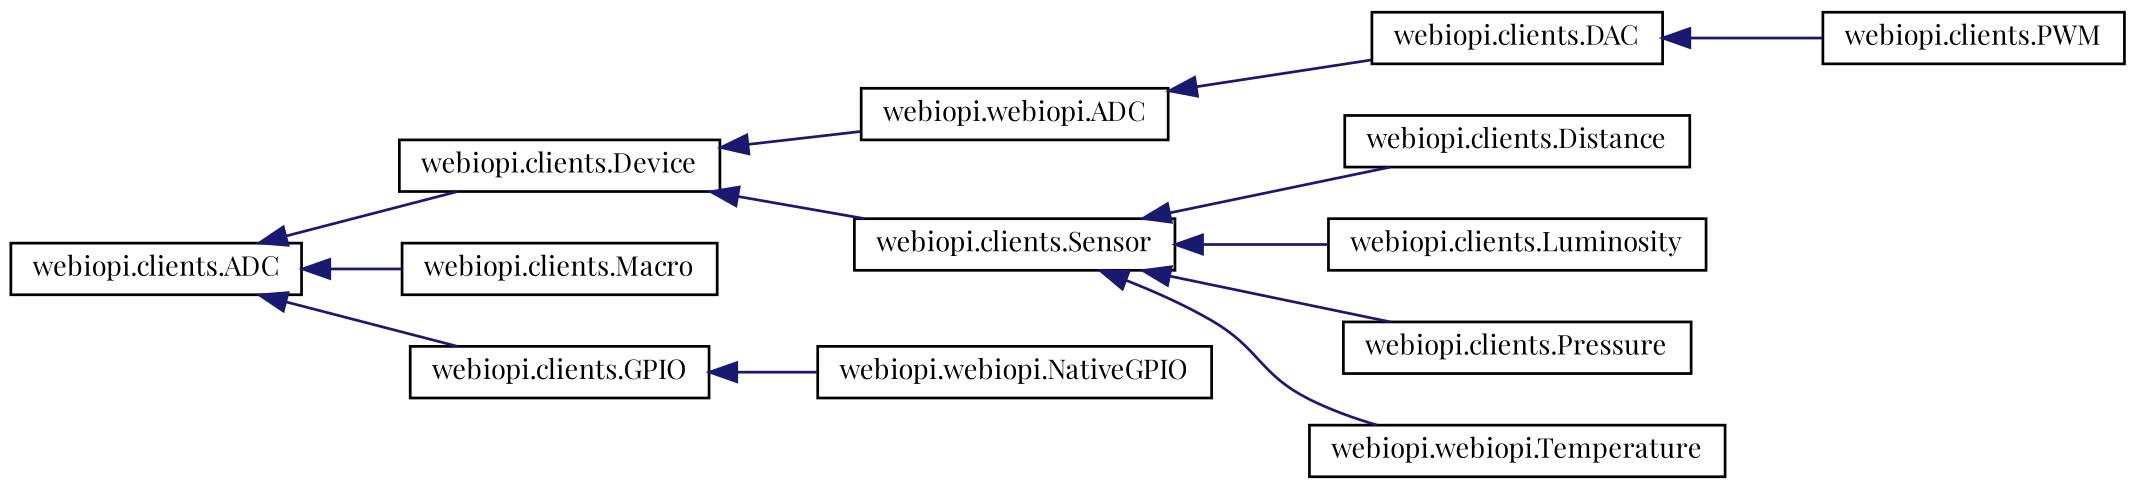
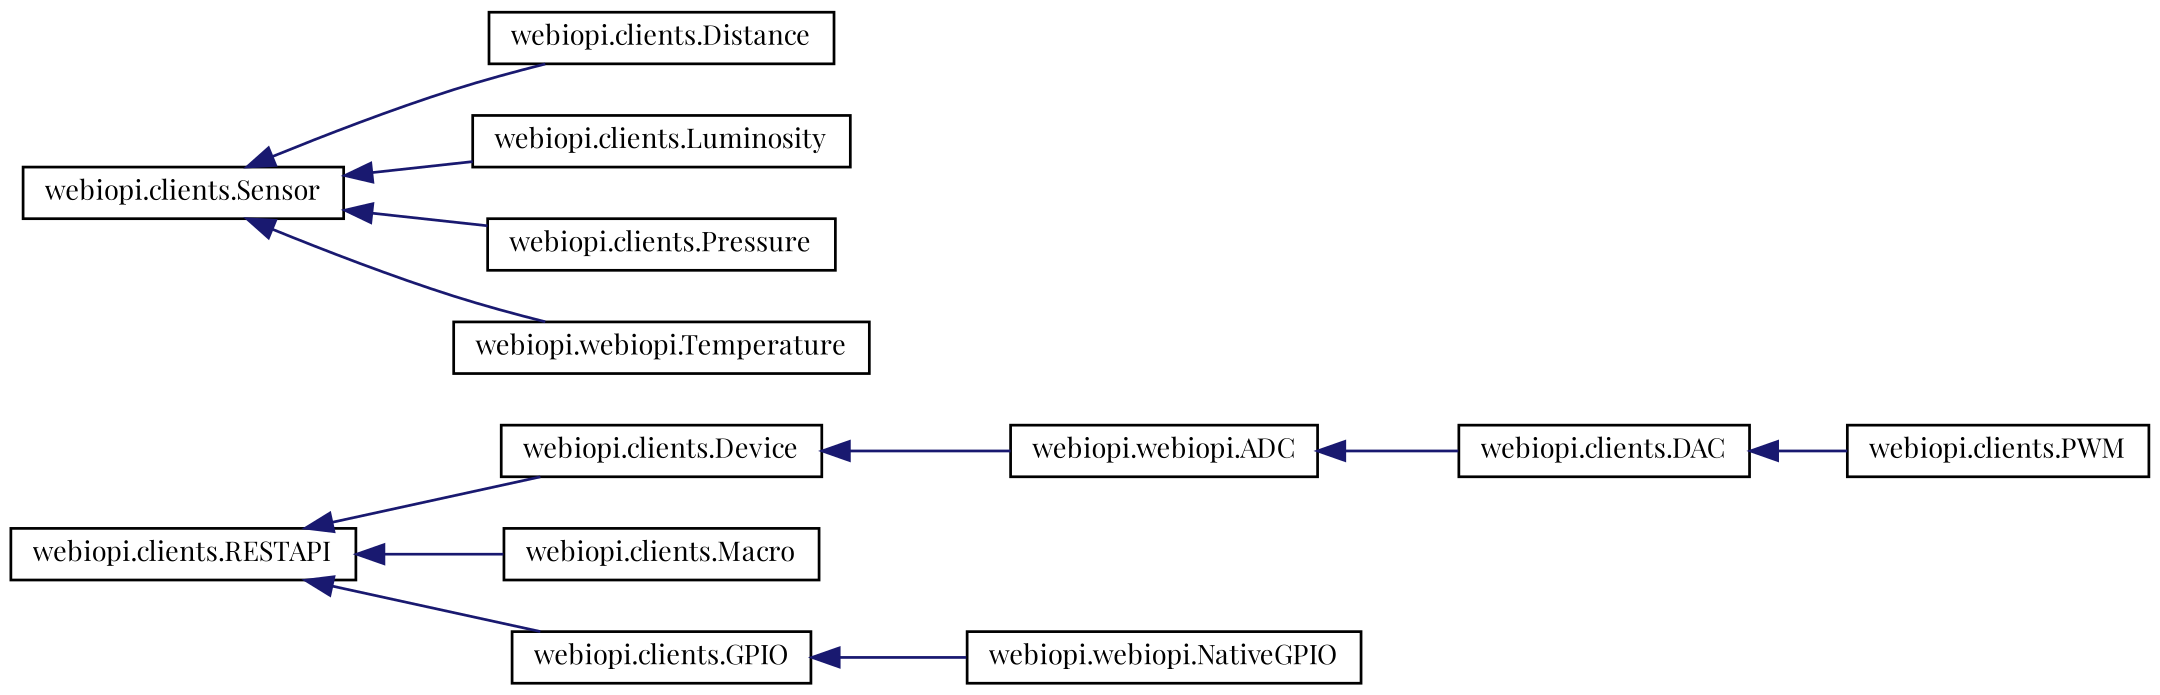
(801, 208) -> none
(156, 269) -> (183, 554)
